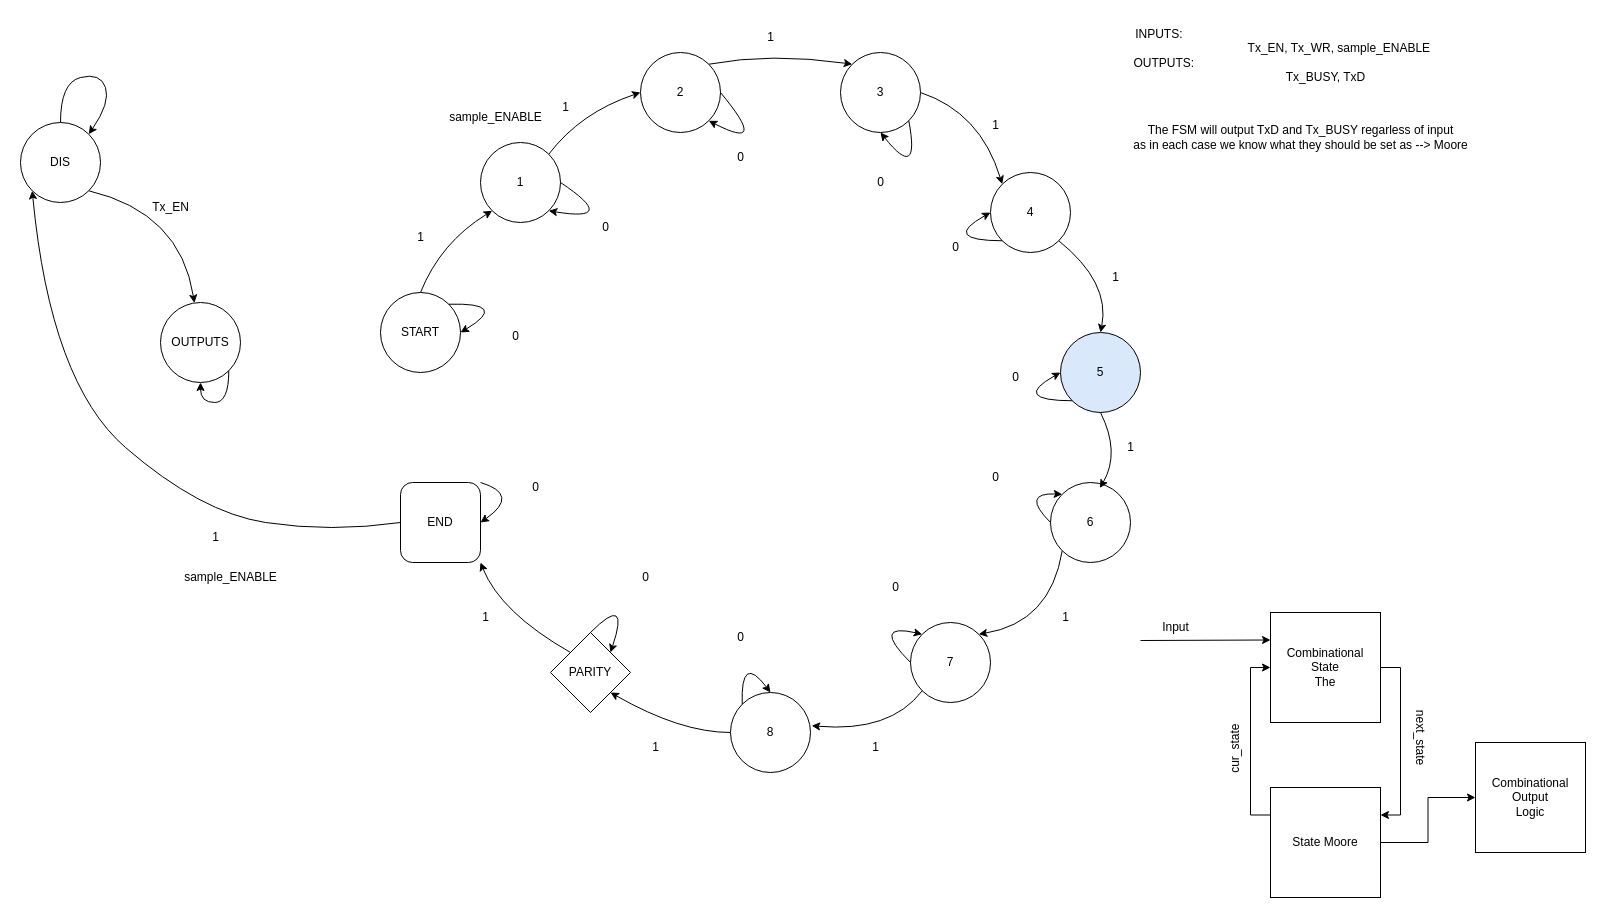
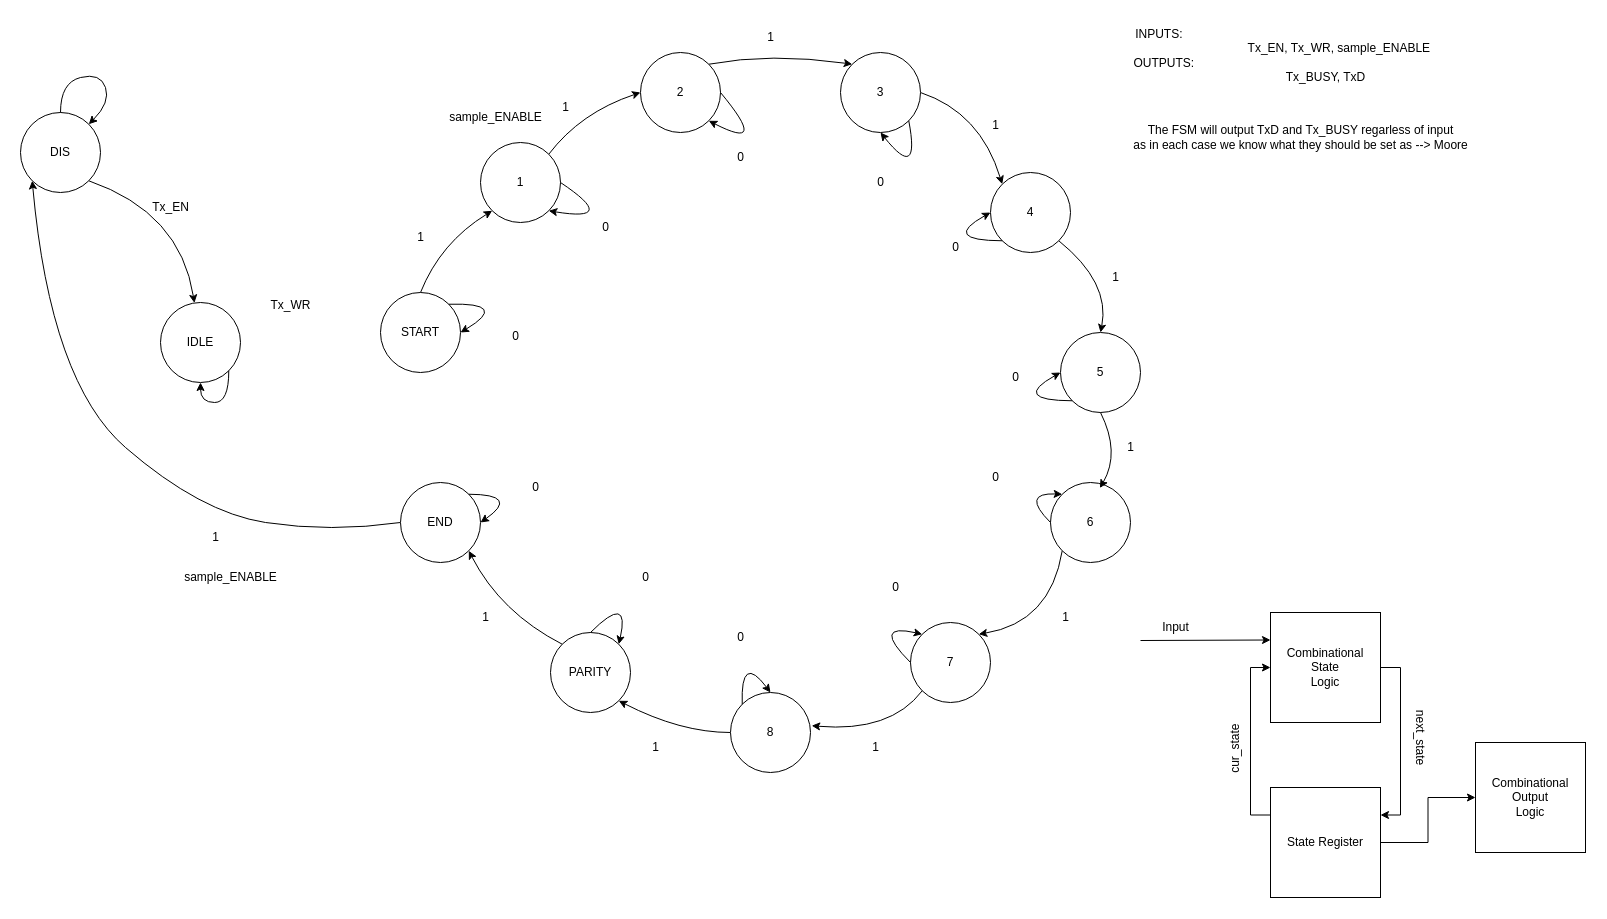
(61, 163) -> (61, 153)
none -> (291, 306)
(201, 343) -> (201, 343)
(1101, 373) -> (1101, 373)
(441, 523) -> (441, 523)
(1326, 668) -> (1326, 668)
(591, 673) -> (591, 673)
(1326, 843) -> (1326, 843)
